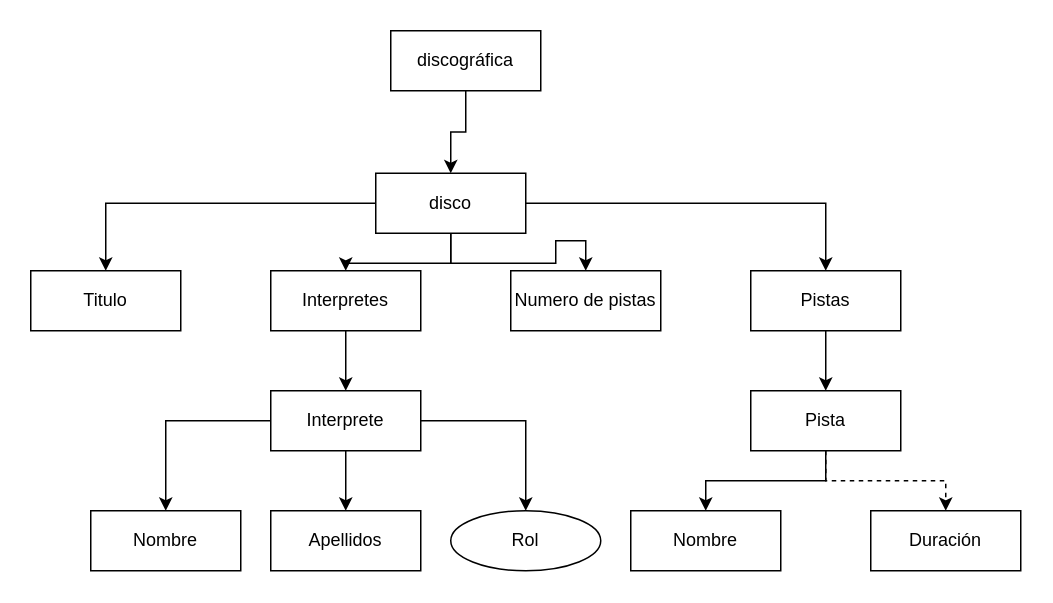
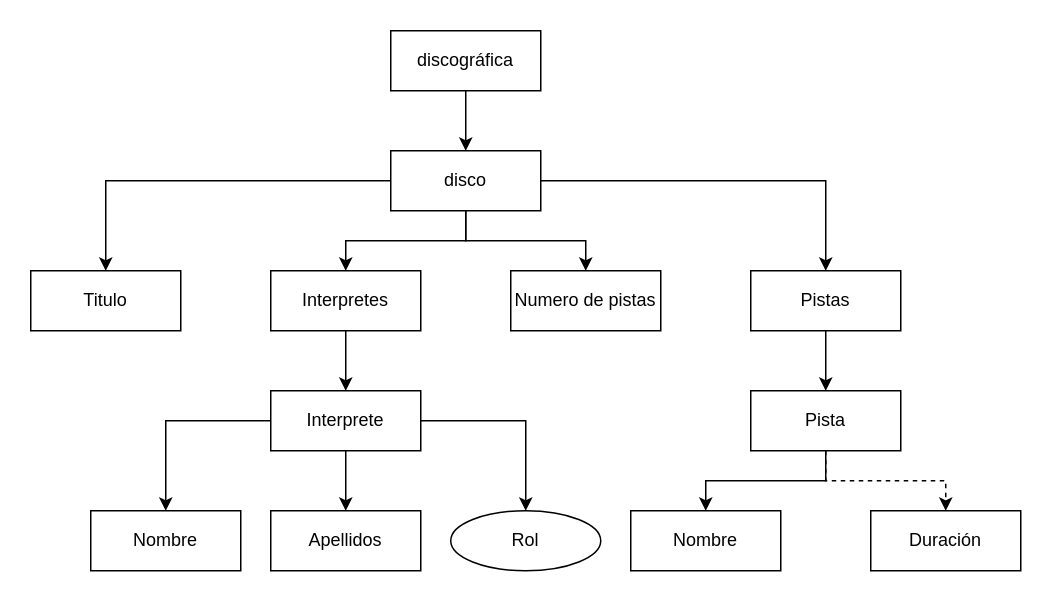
(451, 203) -> (466, 181)
